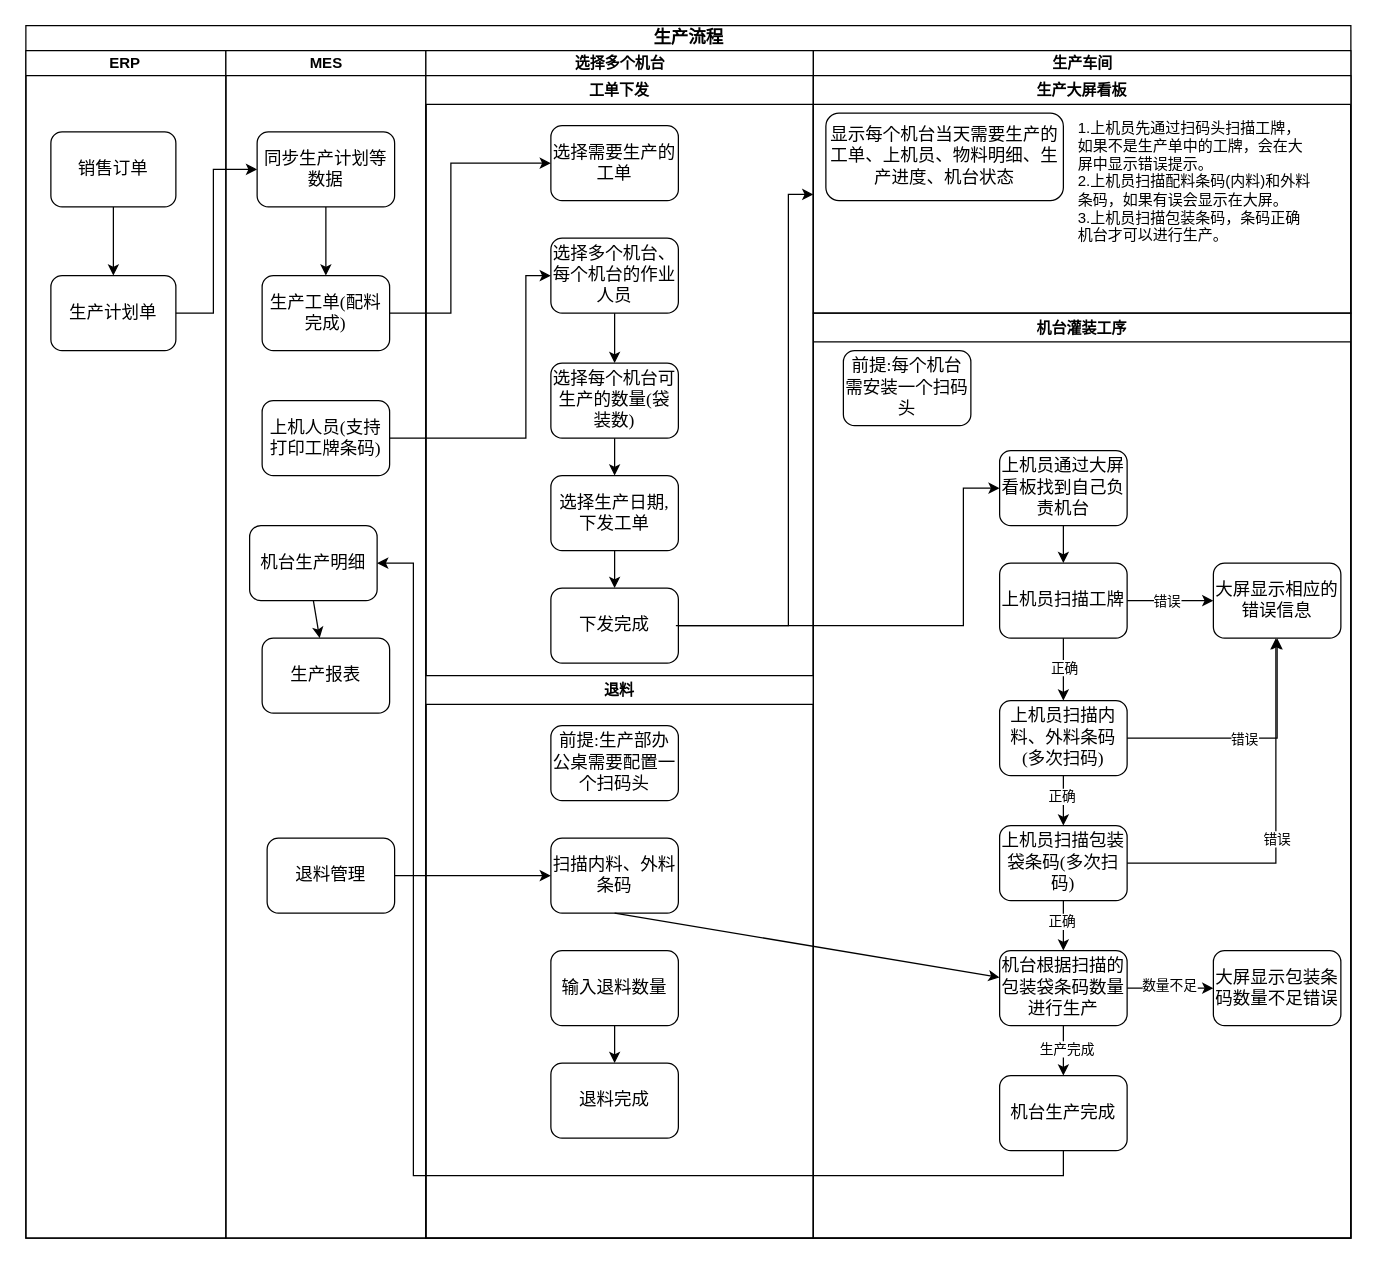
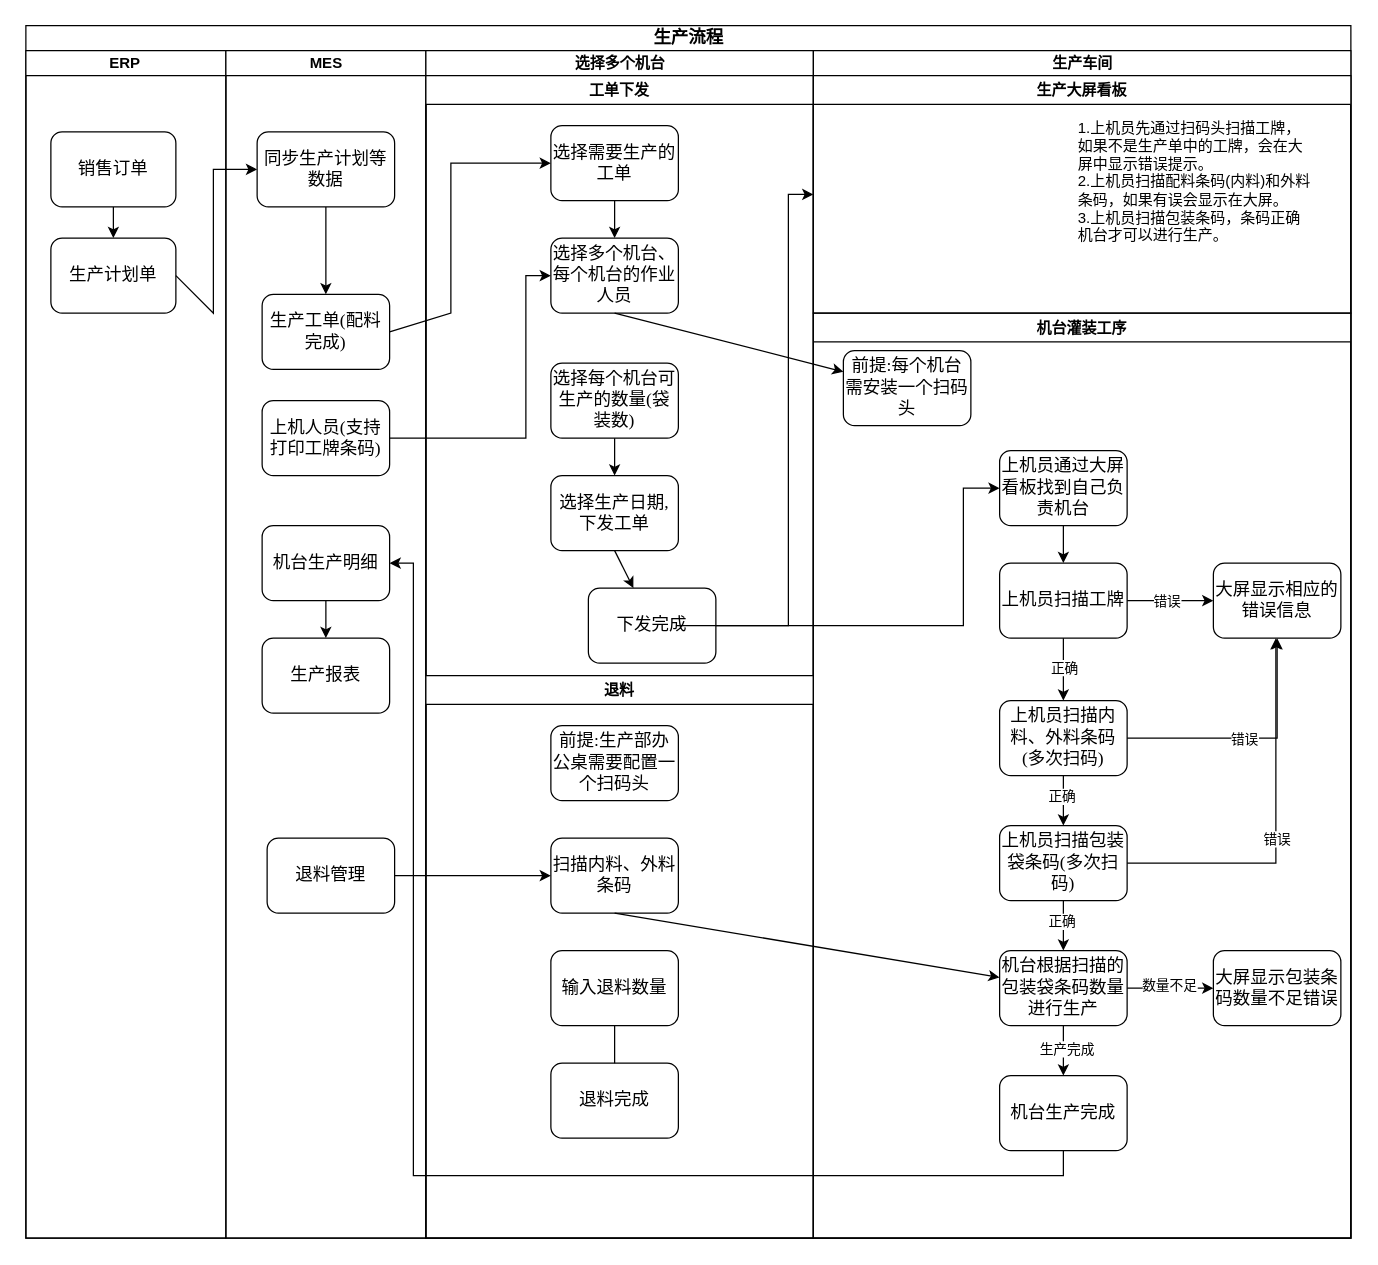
(944, 157) -> none
none -> (614, 215)
(113, 313) -> (113, 276)
(326, 313) -> (326, 332)
(614, 334) -> (725, 341)
(313, 563) -> (326, 563)
(614, 626) -> (652, 626)
(614, 1053) -> (614, 1056)
